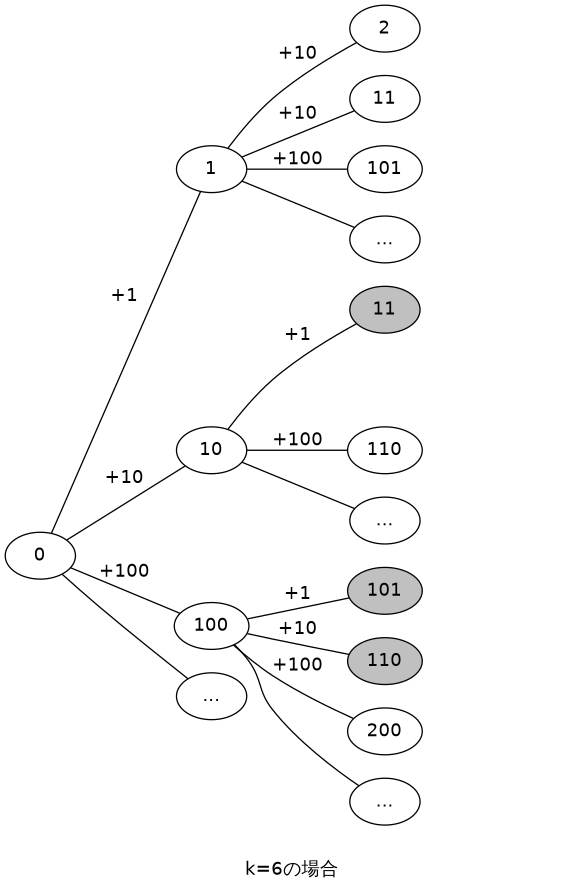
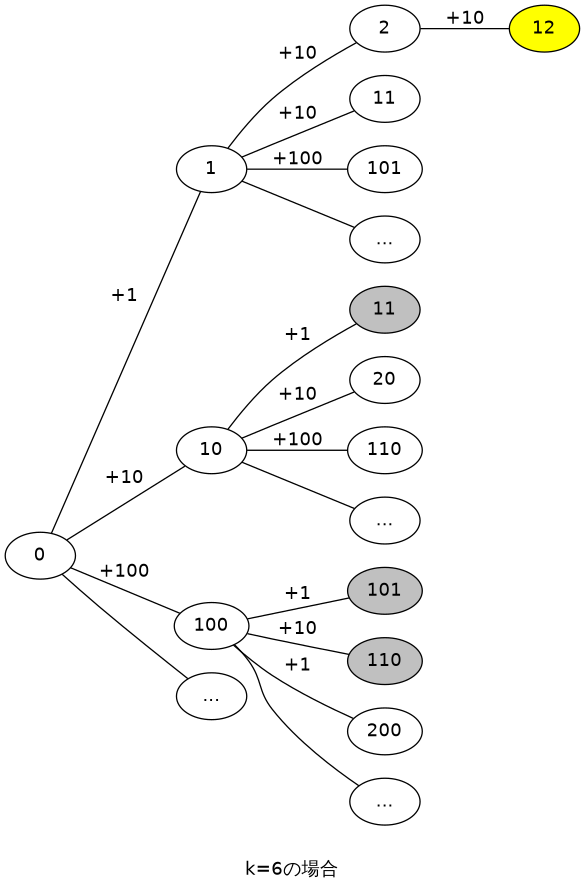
none -> (544, 29)
none -> (385, 380)
(298, 666) -> (298, 666)
